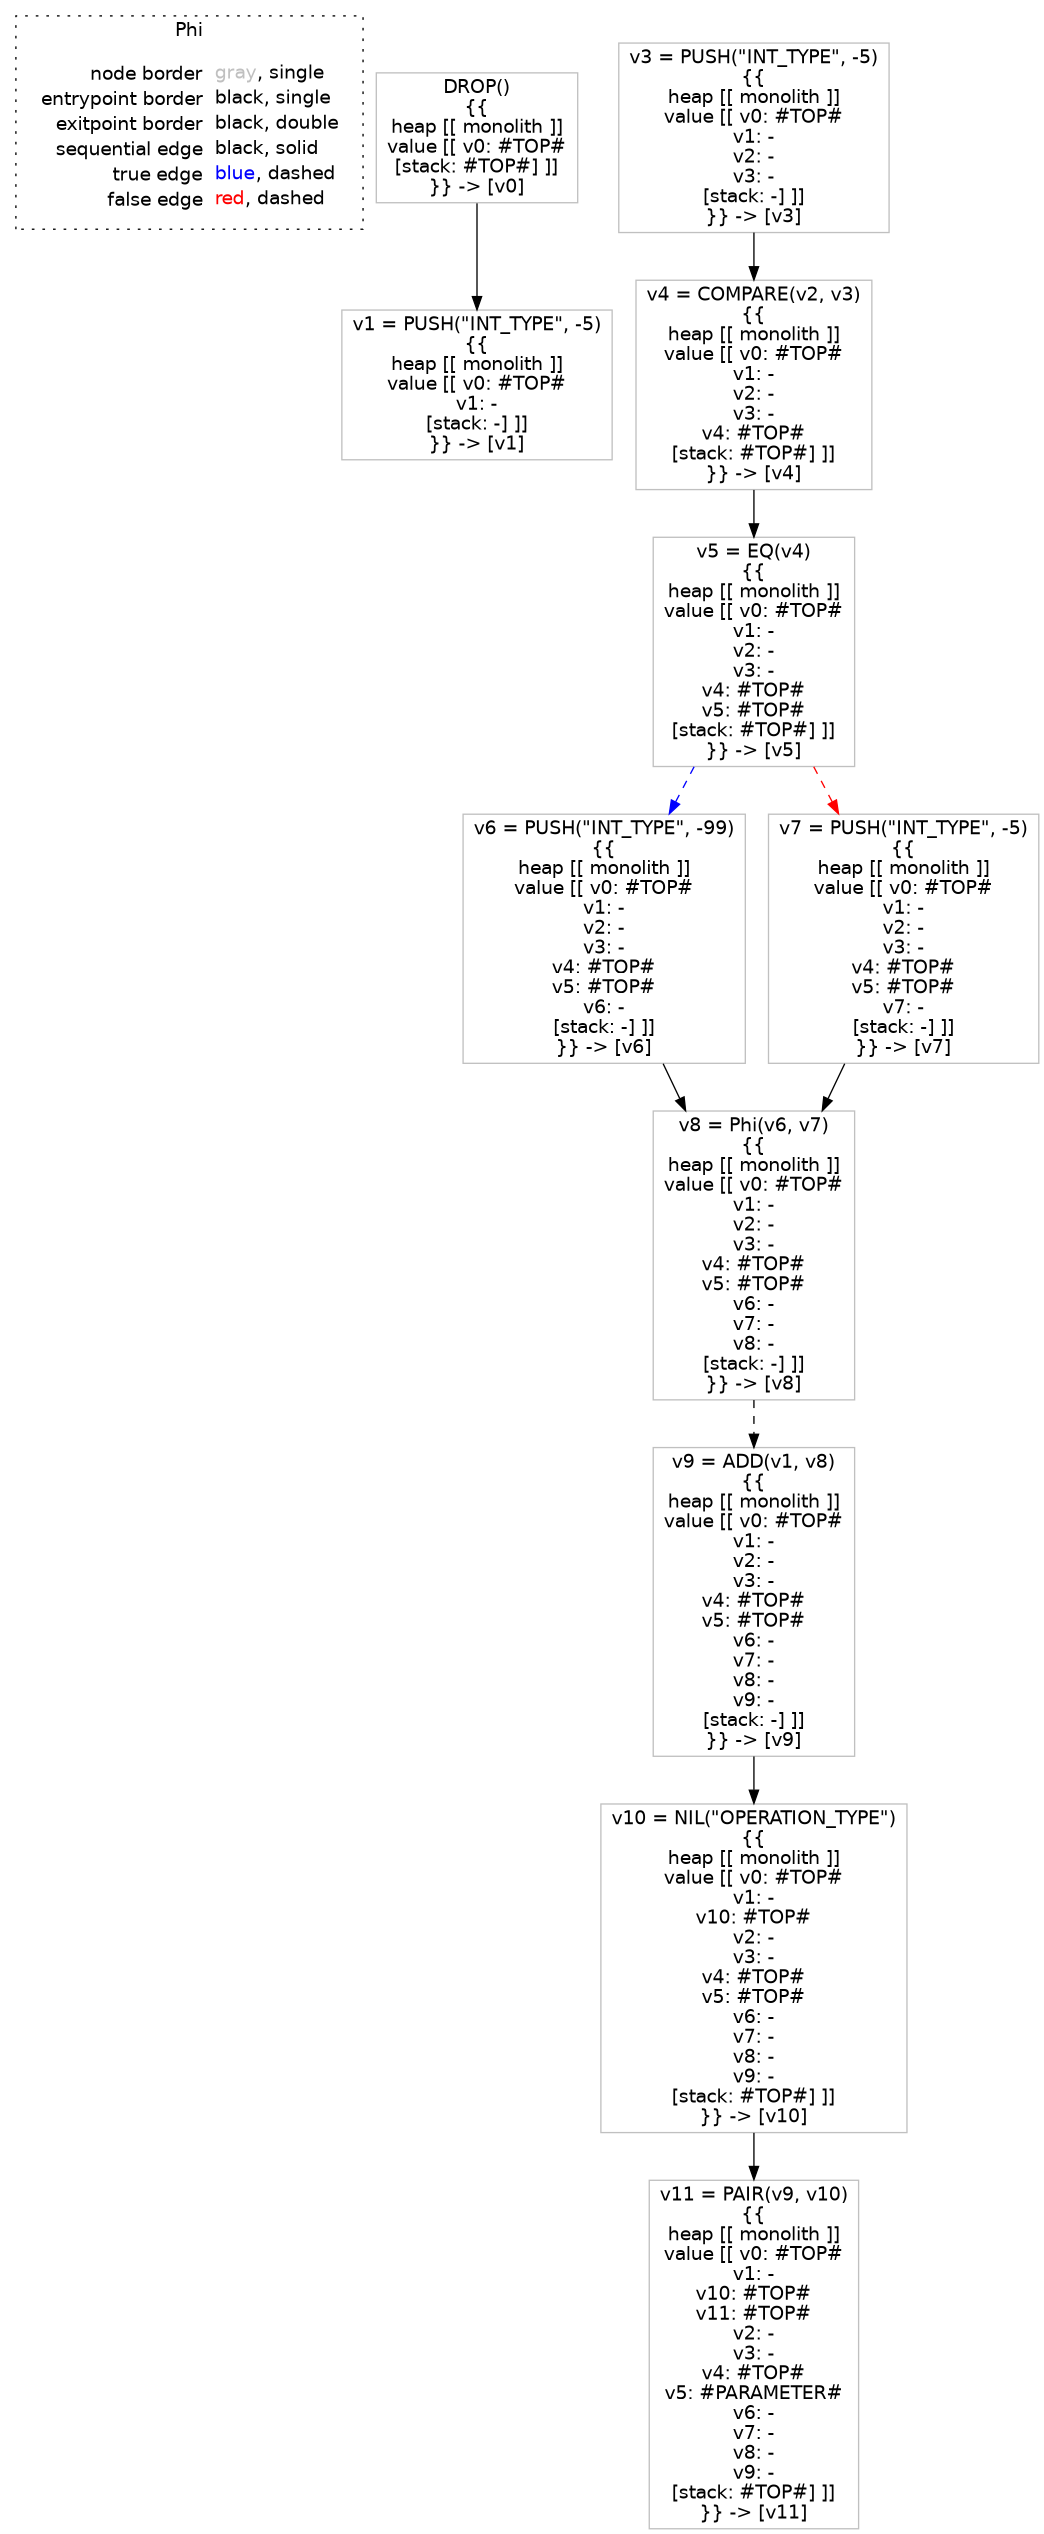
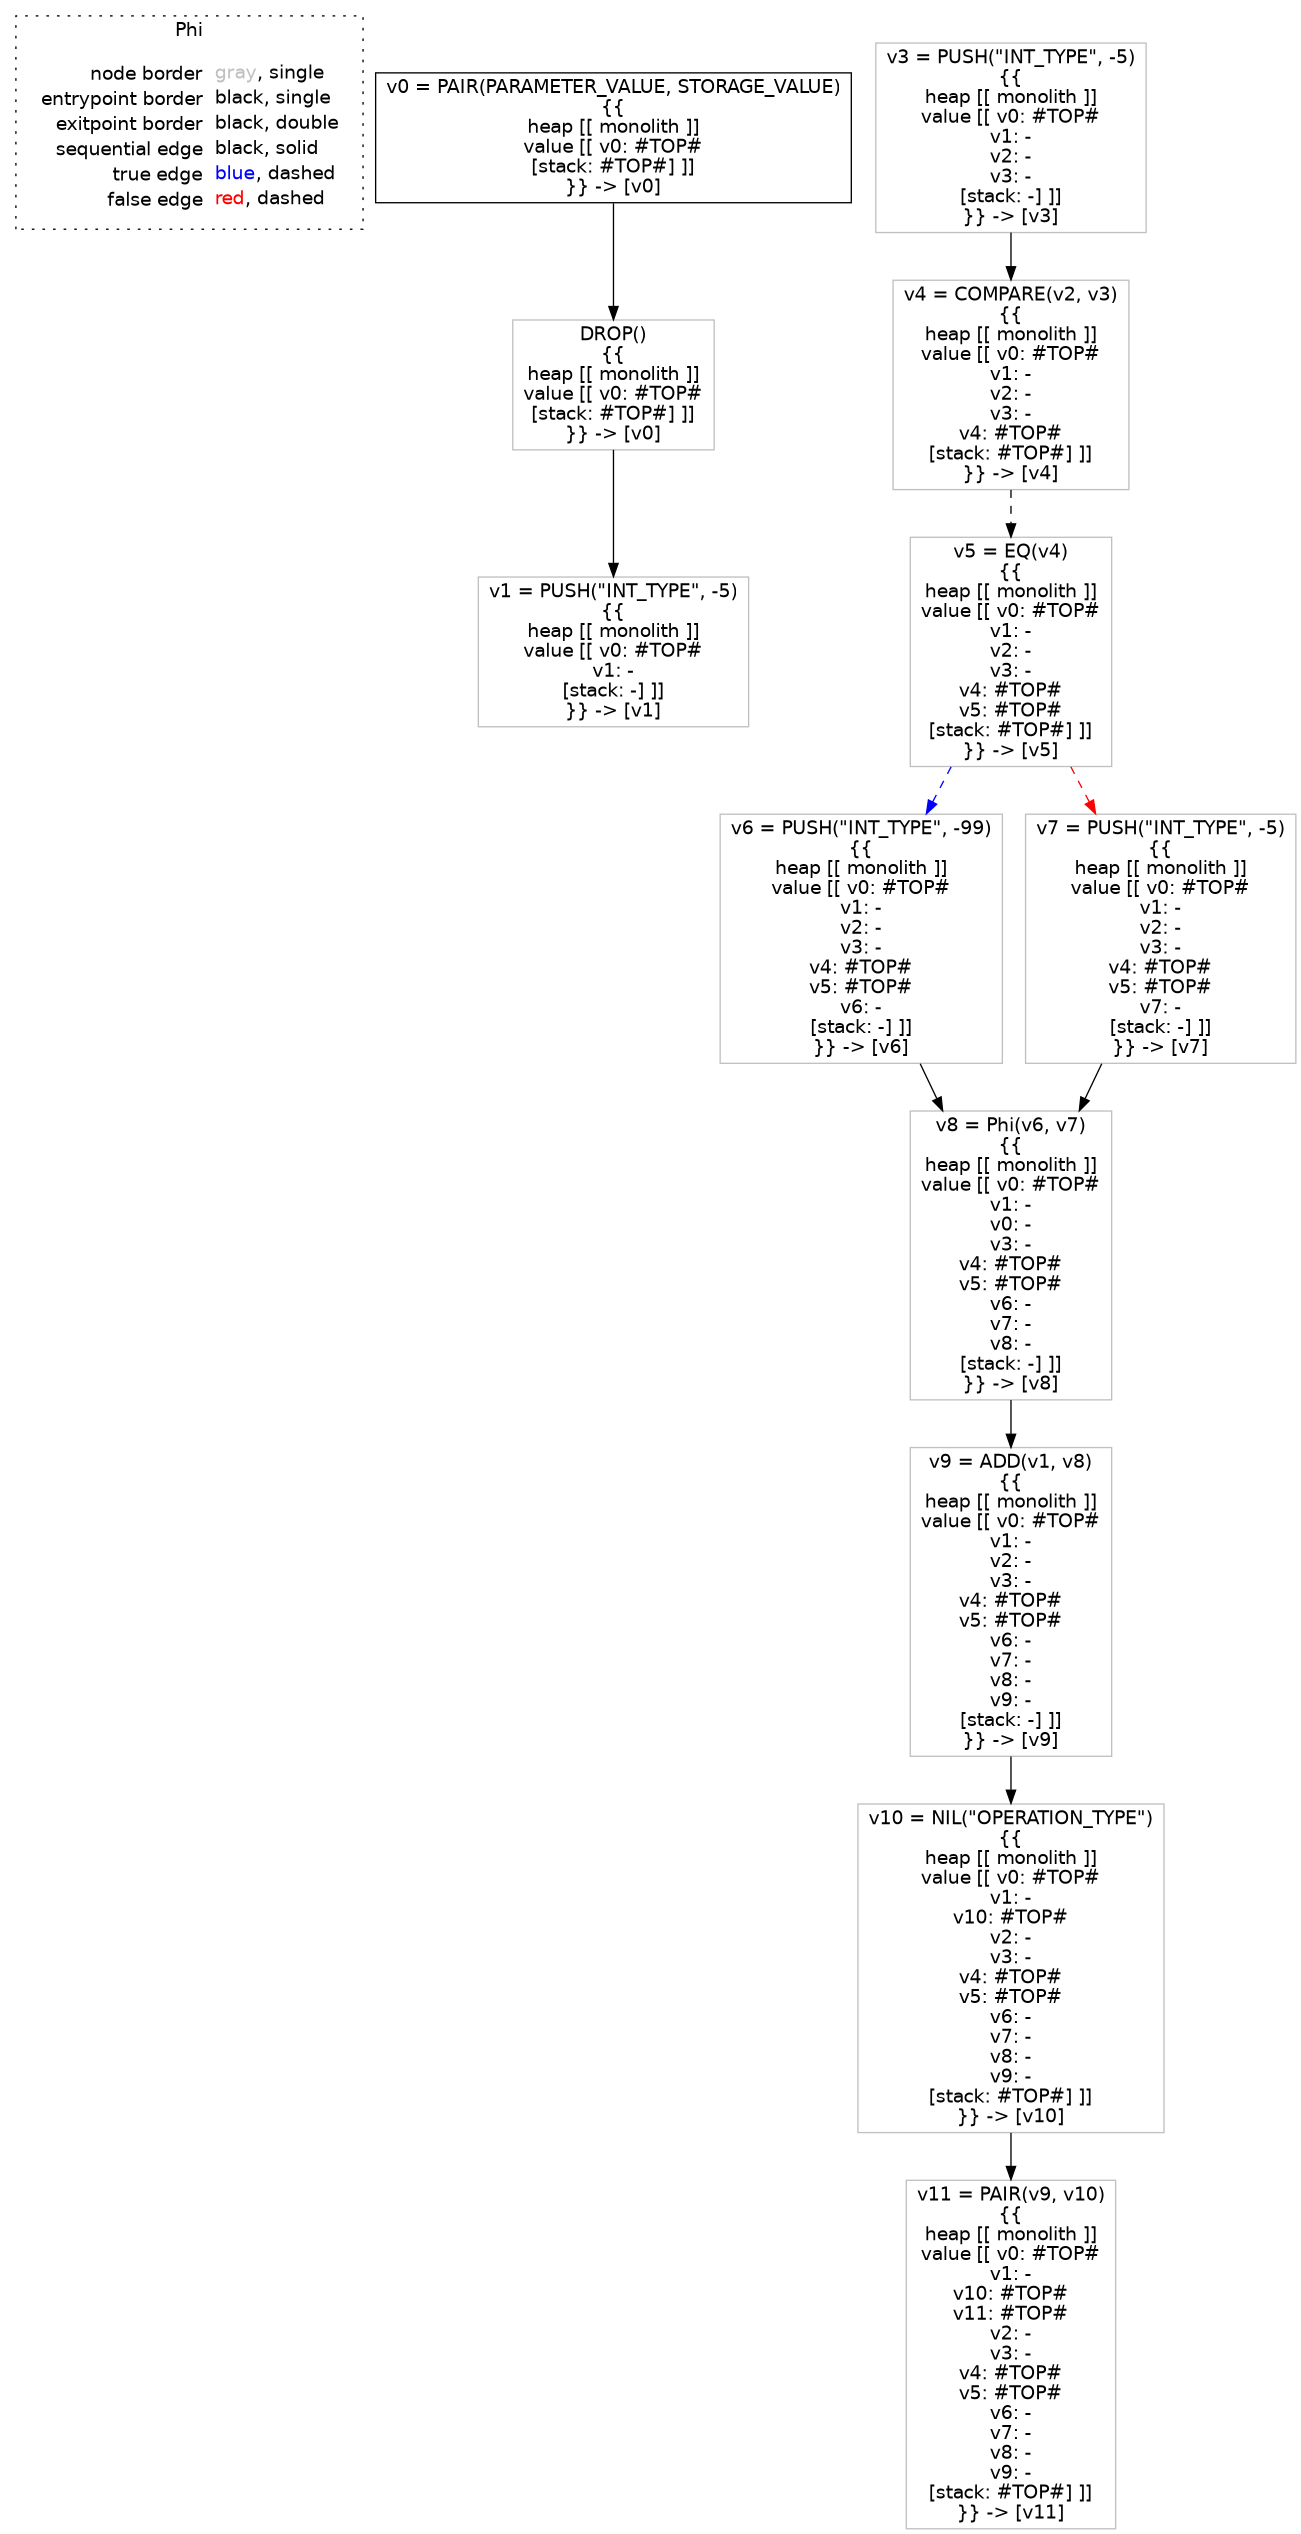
none -> (613, 138)
(754, 507) -> (1011, 507)
(754, 1225) -> (1011, 1225)
(754, 1417) -> (1011, 1417)
(754, 2394) -> (1011, 2394)
